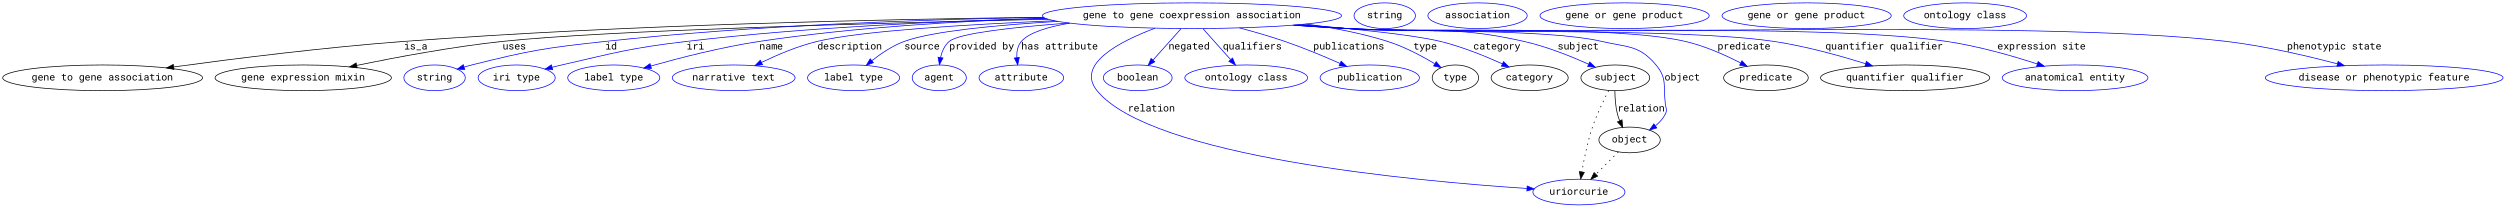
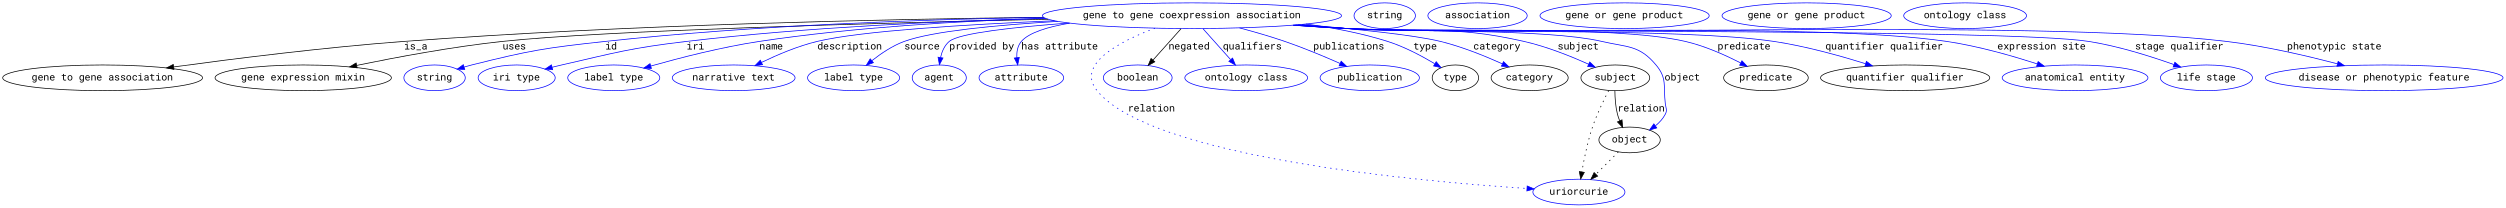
(1167, 44) -> (1167, 44)
none -> (2206, 78)
(1256, 155) -> (1256, 155)
